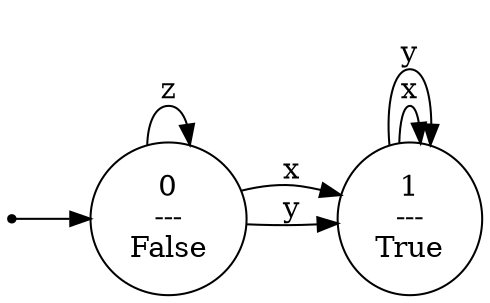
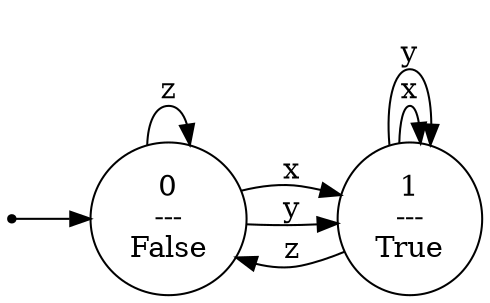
none -> (301, 266)
